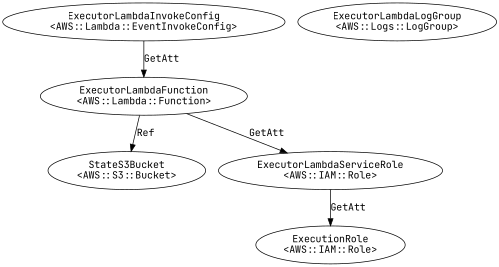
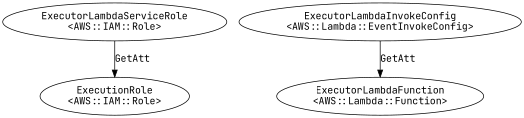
(397, 22) -> none
(234, 132) -> none
(127, 171) -> none
